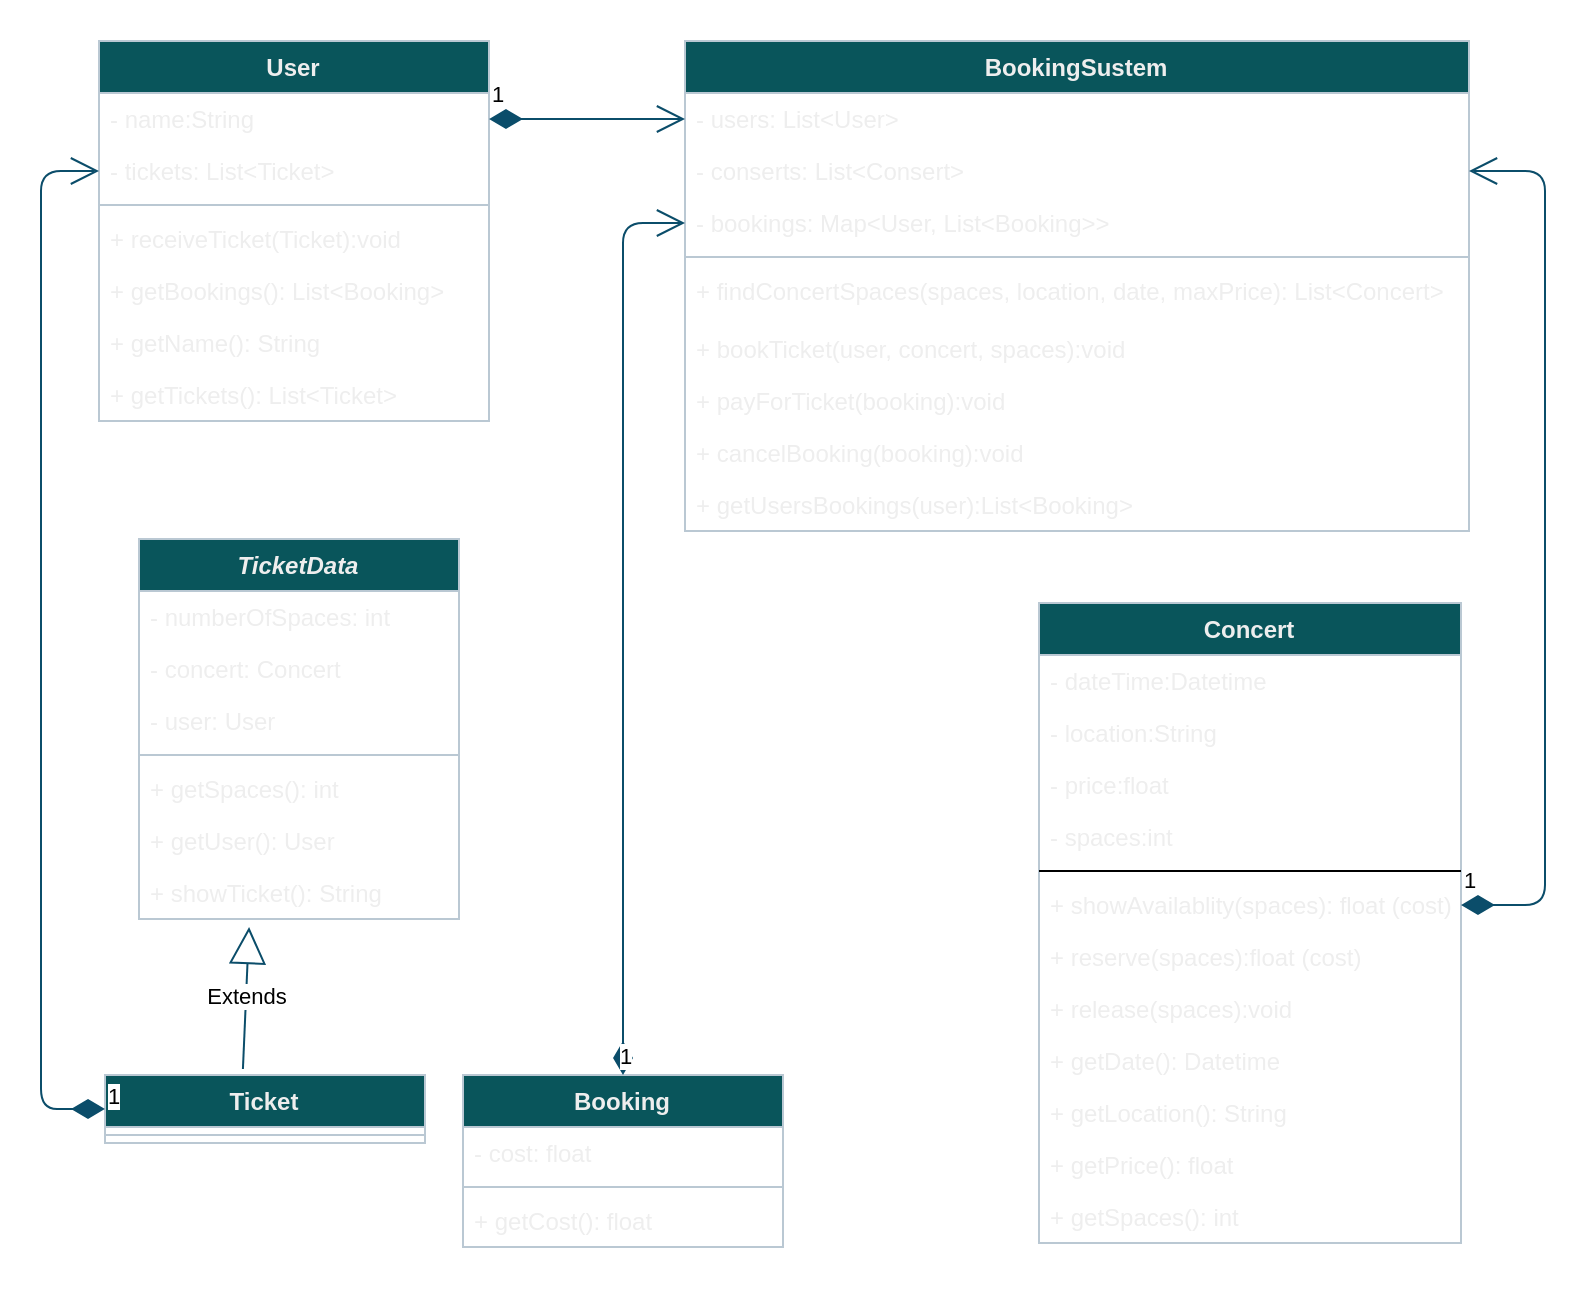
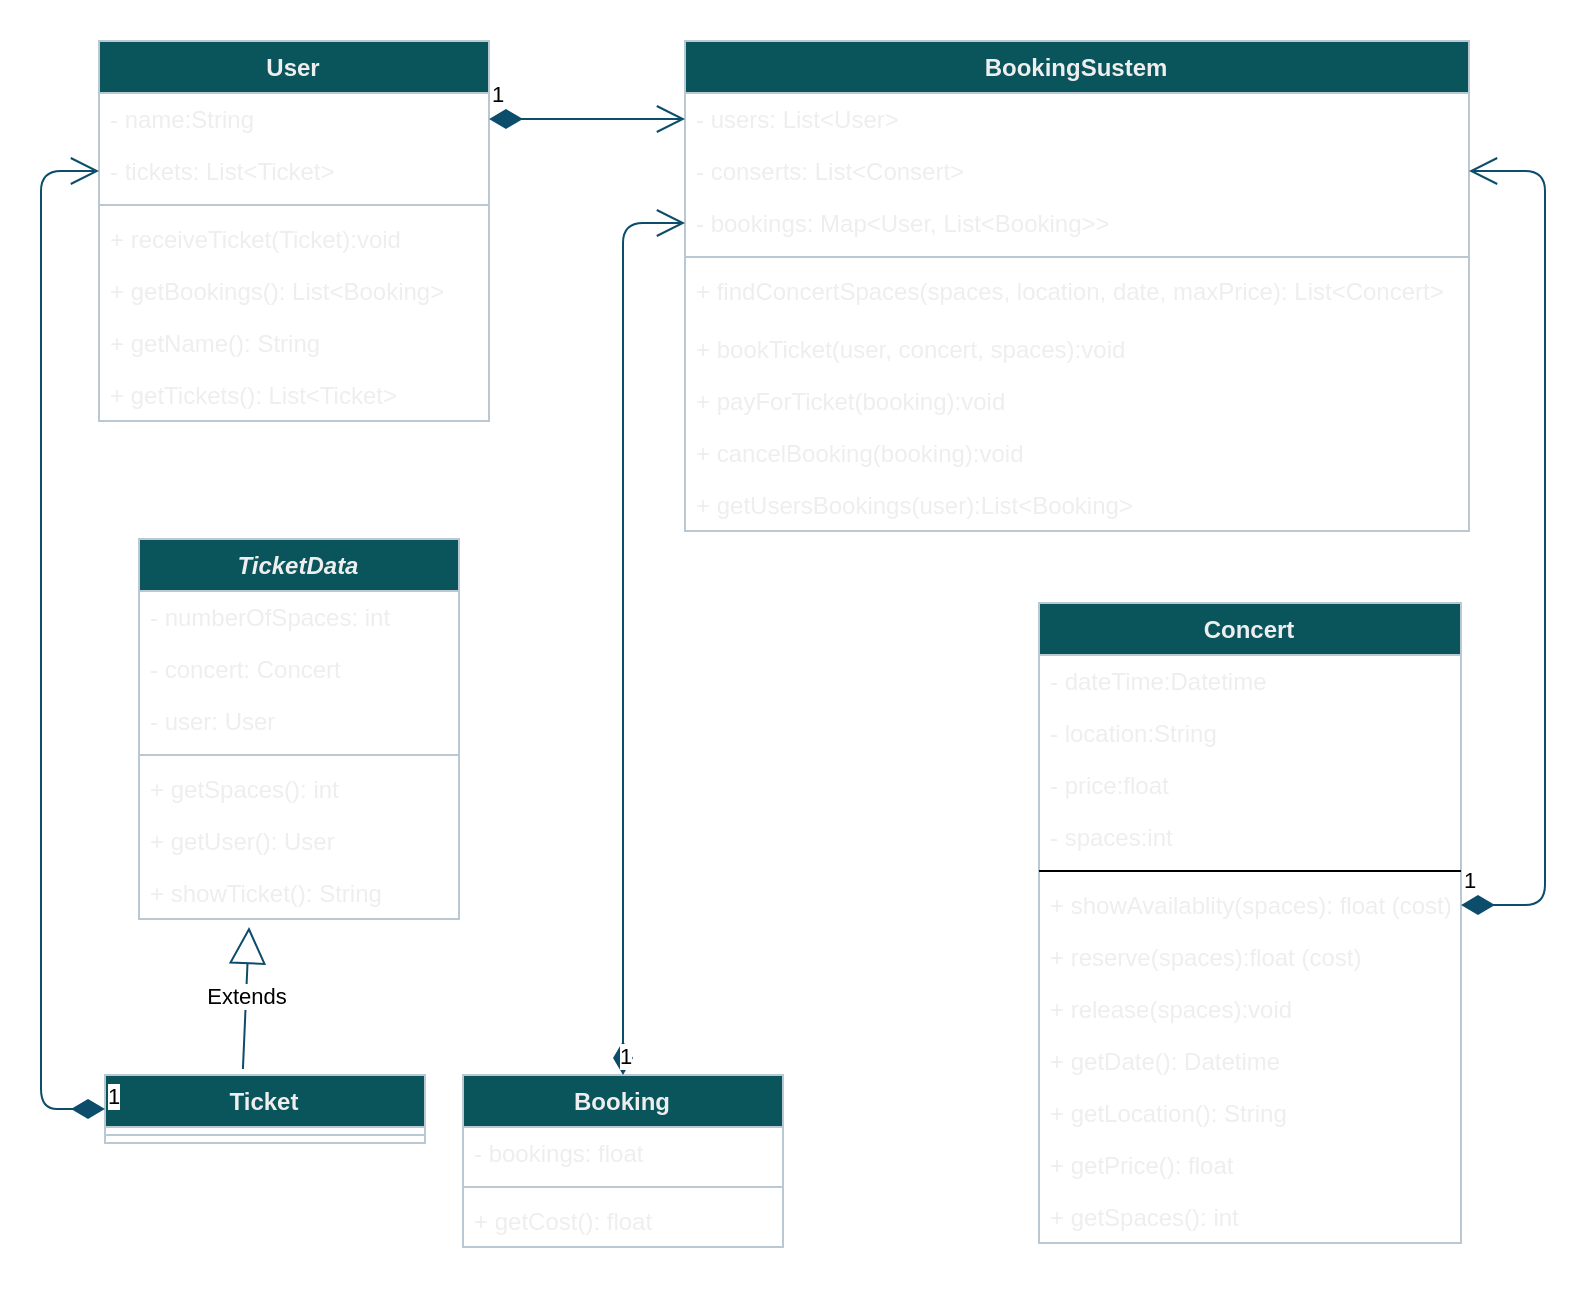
(549, 1154) -> (573, 1154)
